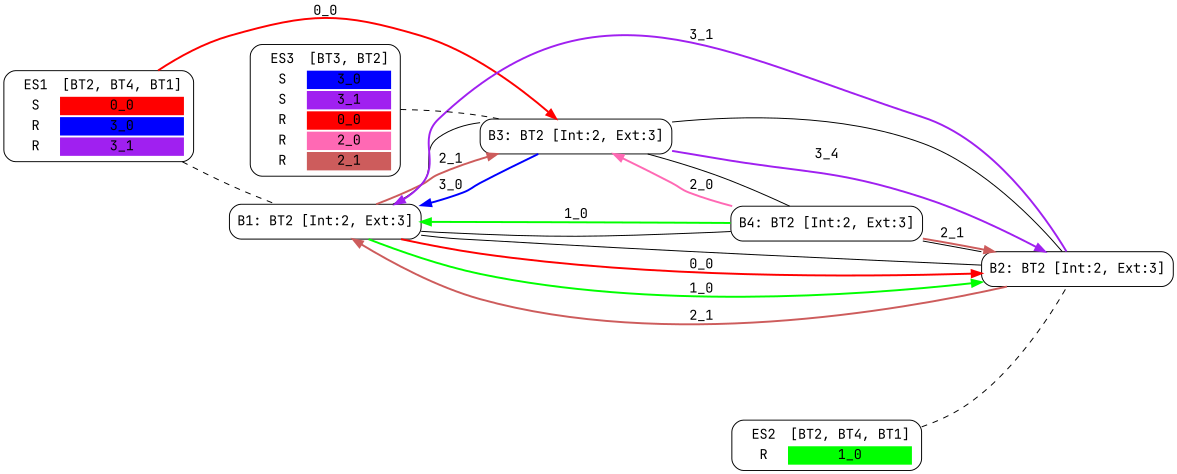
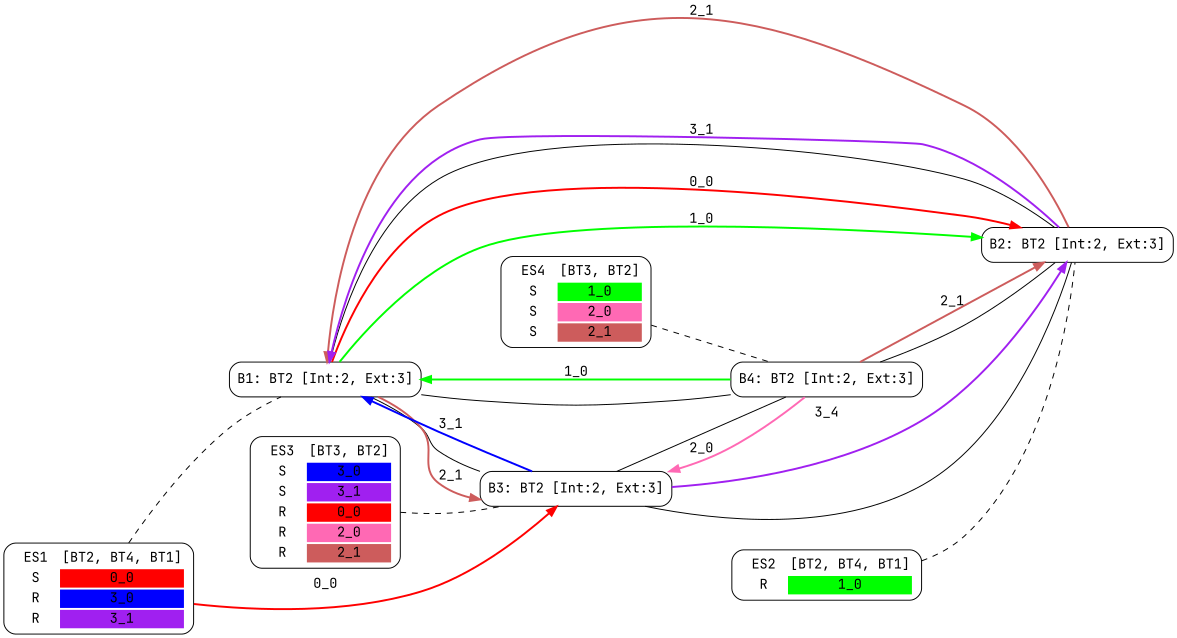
(451, 185) -> (451, 424)
none -> (576, 302)
